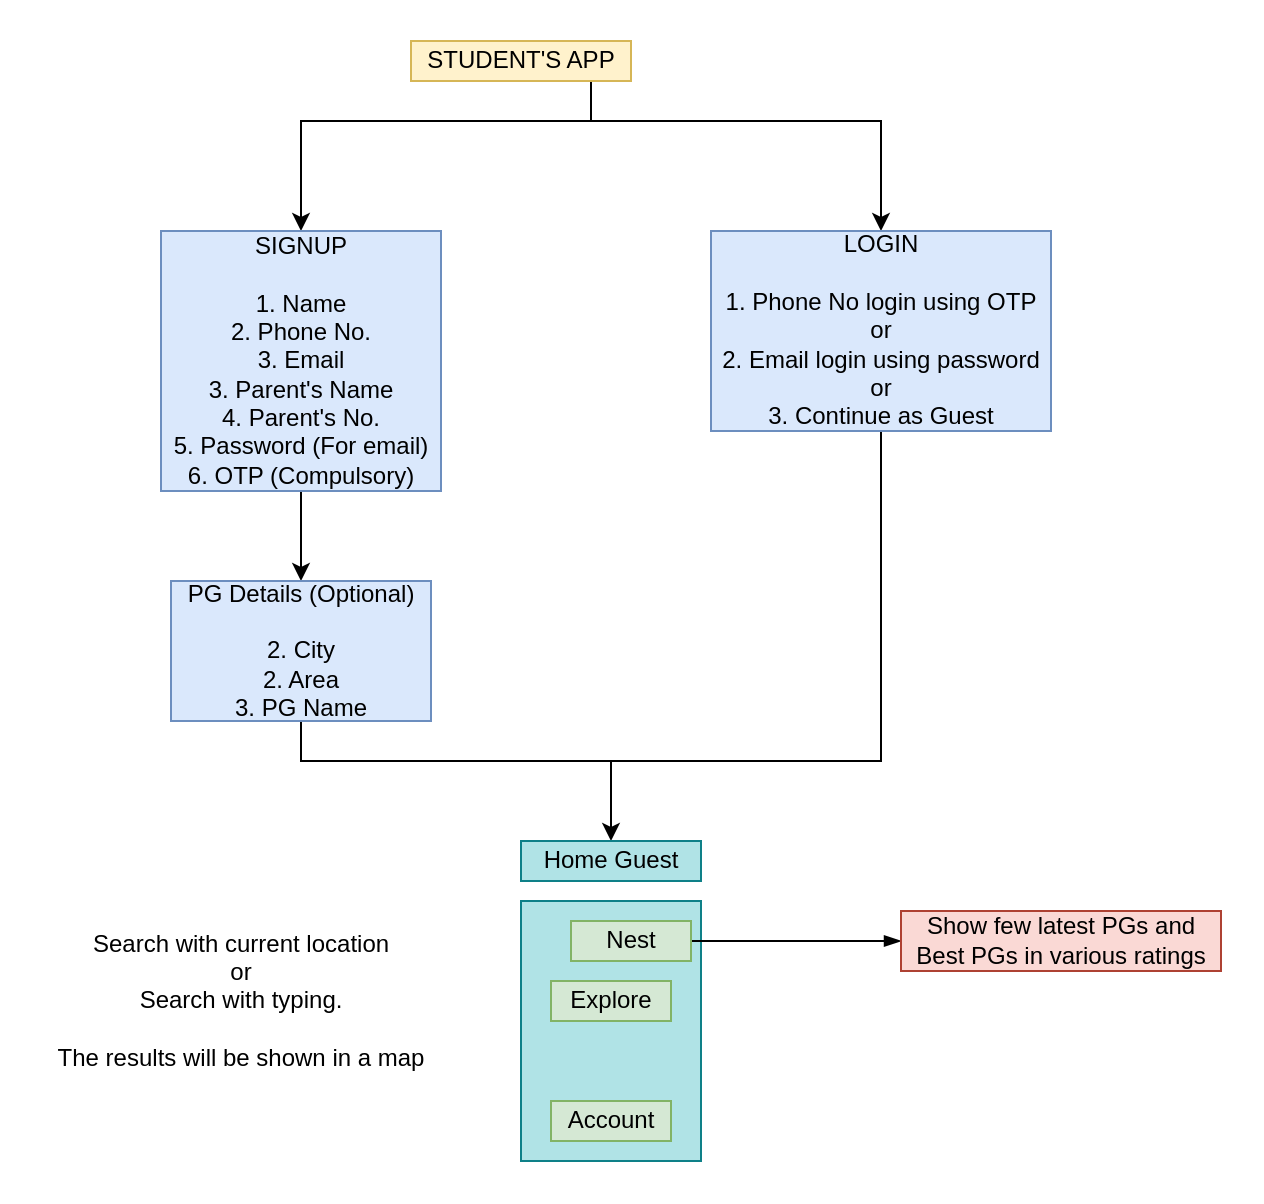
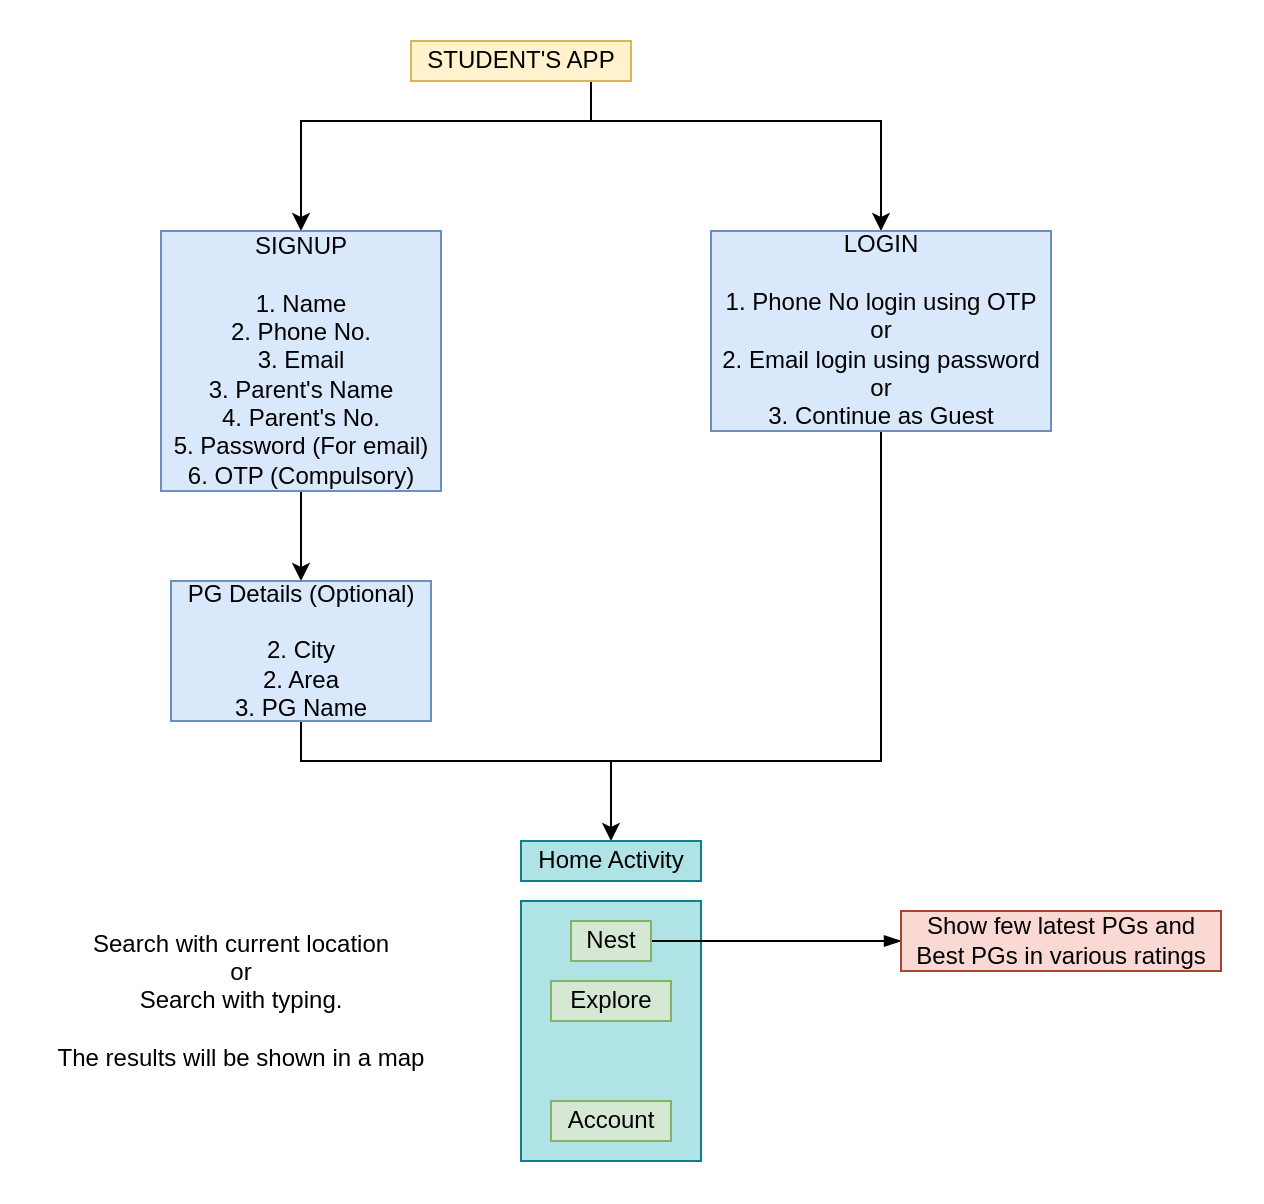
(612, 861) -> (612, 861)
(631, 941) -> (611, 941)
